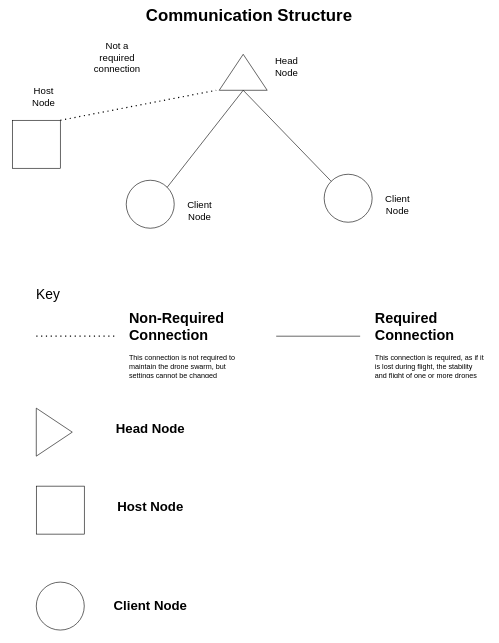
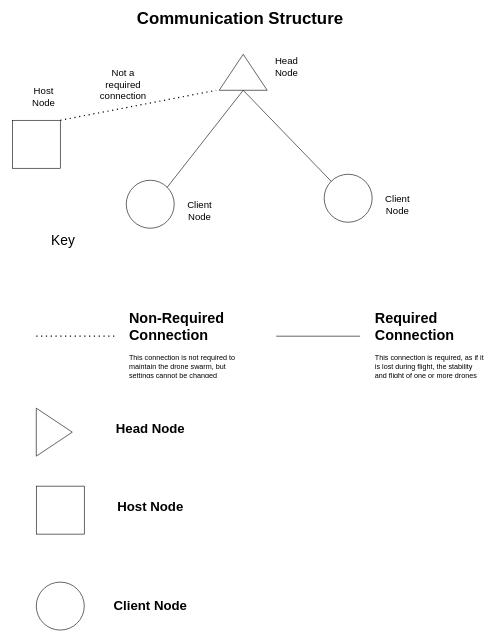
(249, 15) -> (240, 18)
(117, 57) -> (123, 84)
(48, 294) -> (63, 240)
